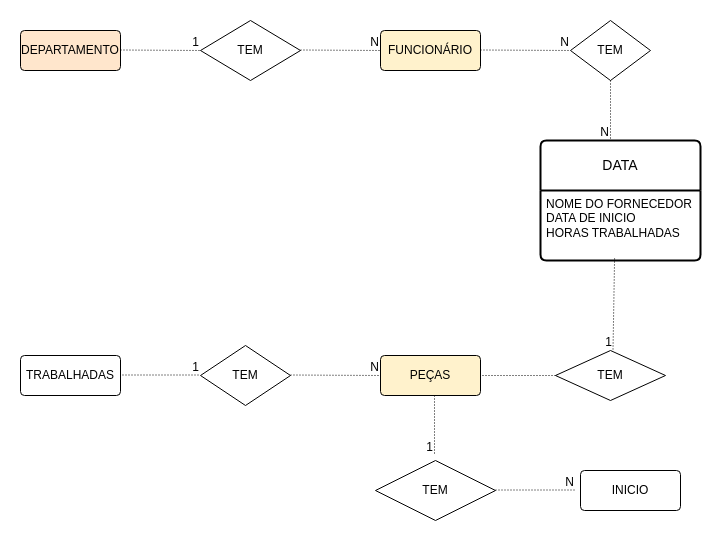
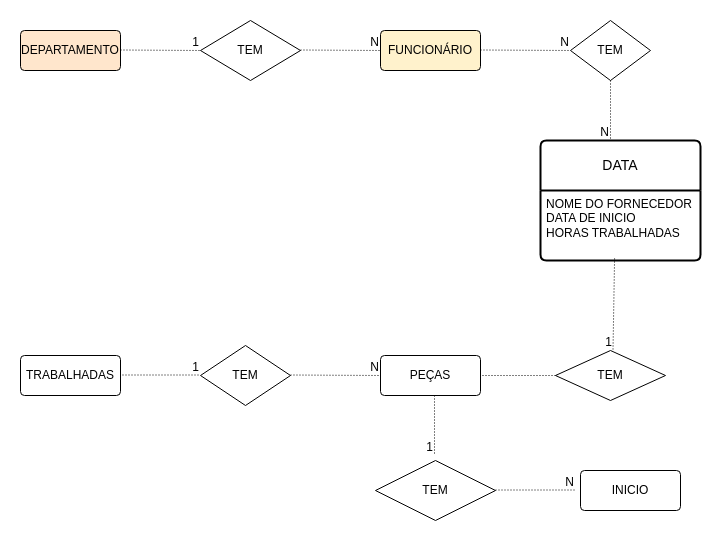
(431, 376) -> (431, 376)
